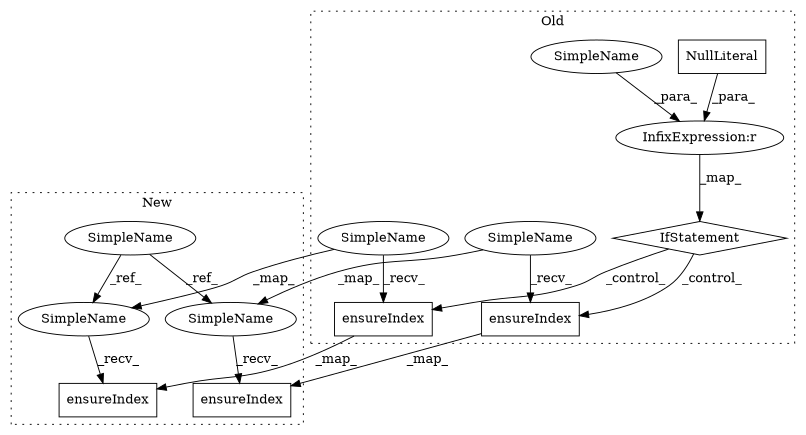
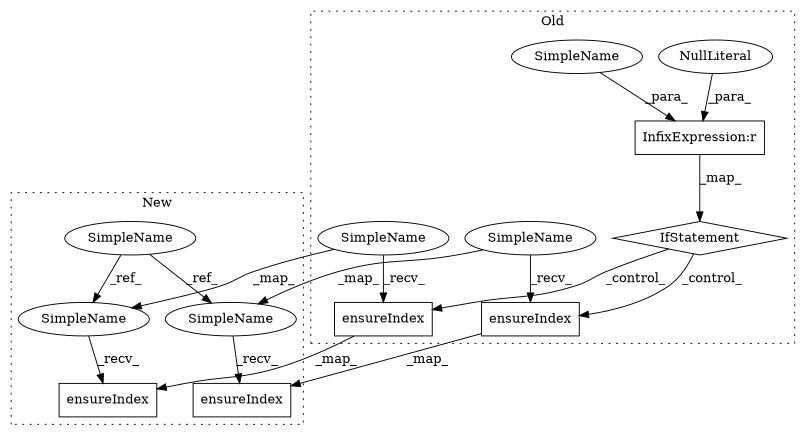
(722, 57) -> (716, 57)
(700, 138) -> (700, 138)
